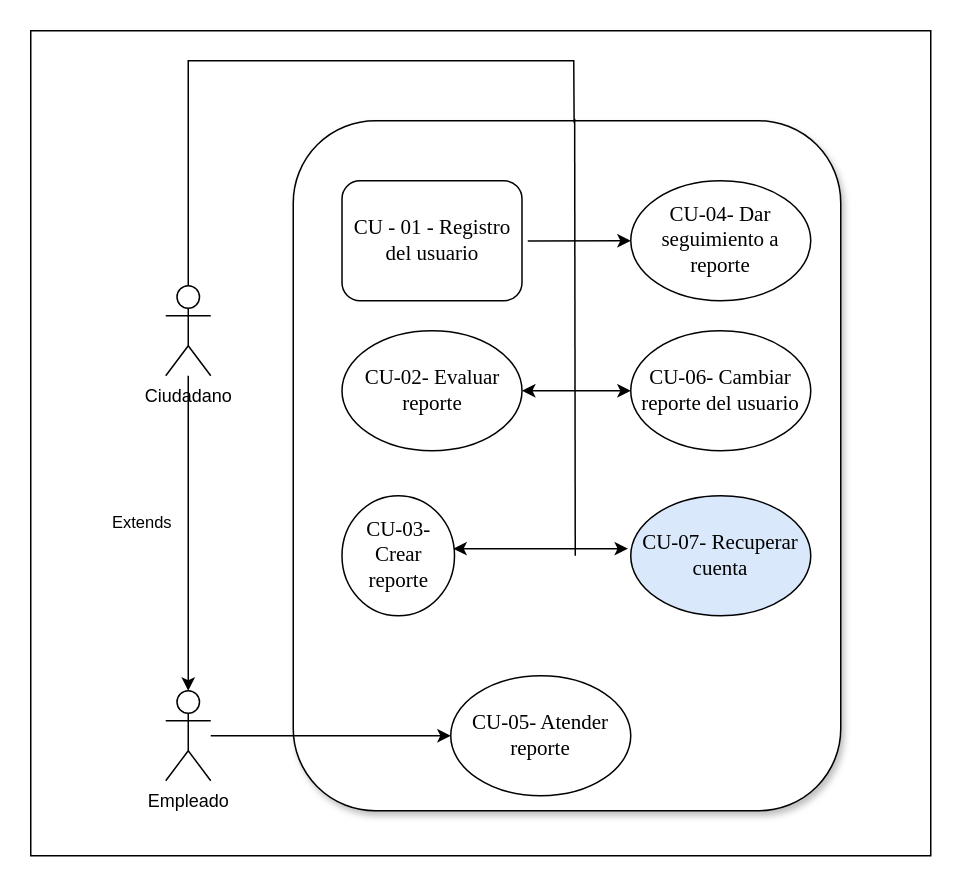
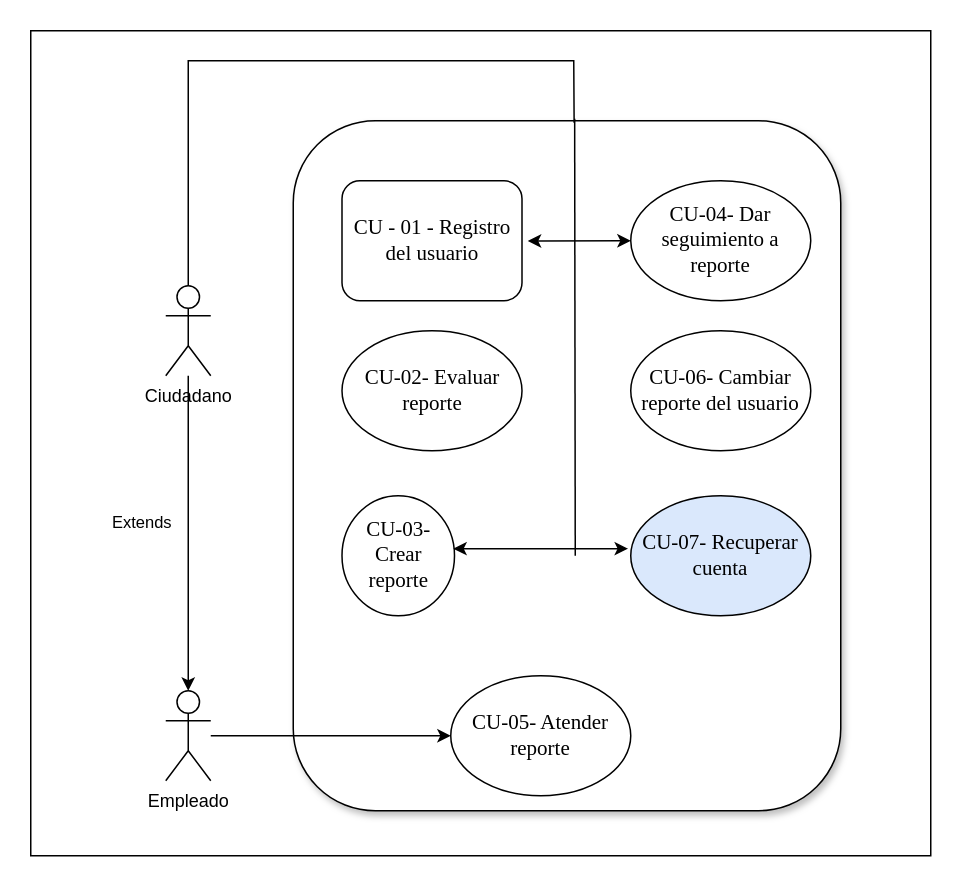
(535, 241) -> (539, 241)
(577, 391) -> none
